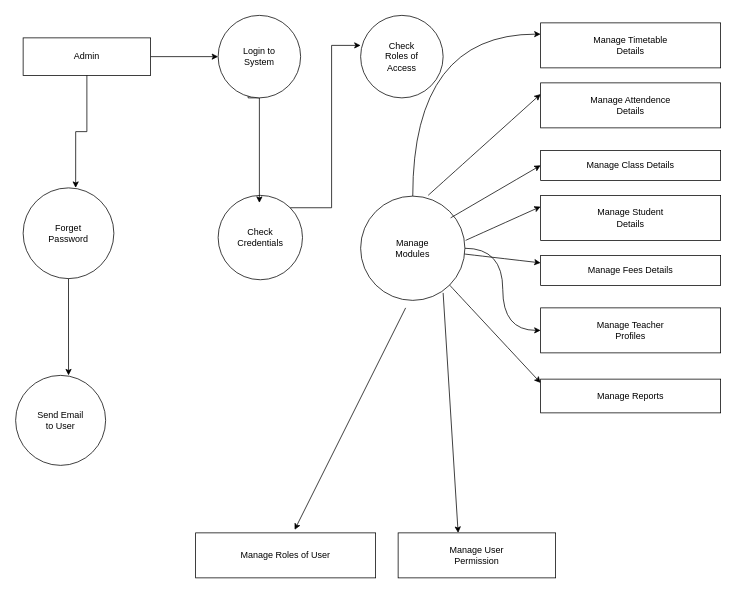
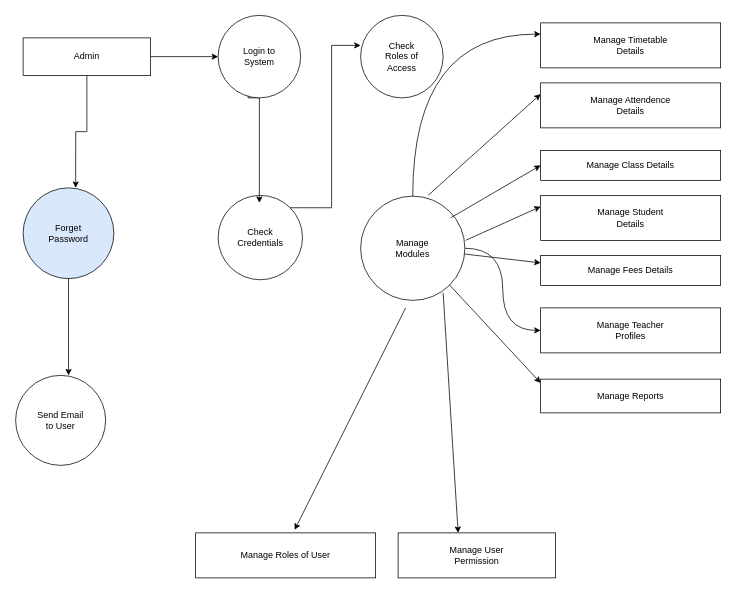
(68, 233) -> (68, 233)
